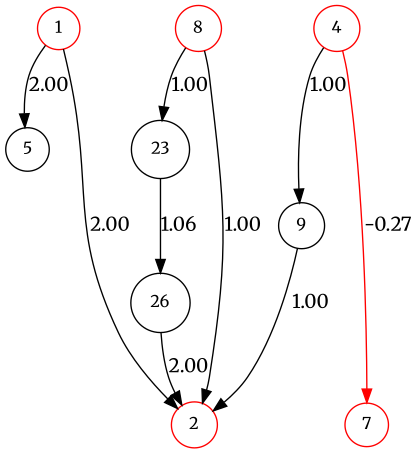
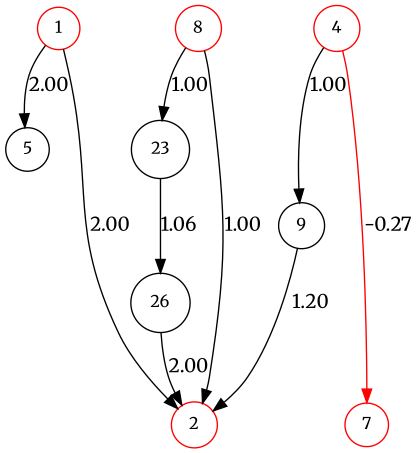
(311, 303) -> (311, 303)
